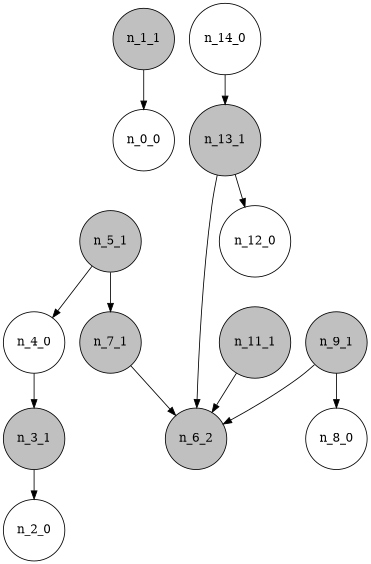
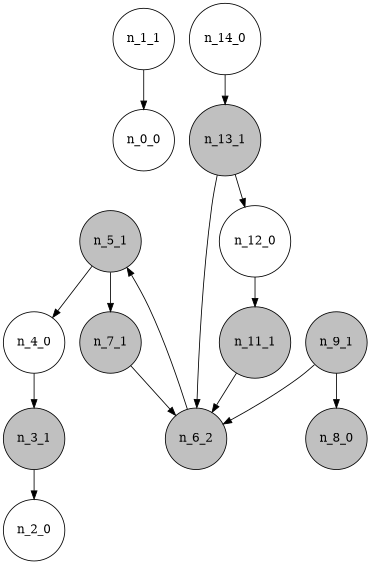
(144, 39) -> (144, 39)
none -> (255, 288)
none -> (163, 341)
(336, 439) -> (336, 439)
